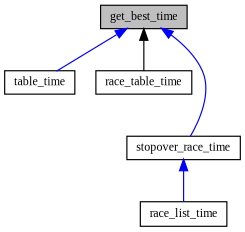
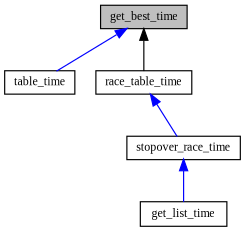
(205, 81) -> (167, 120)
(184, 214) -> (184, 214)
